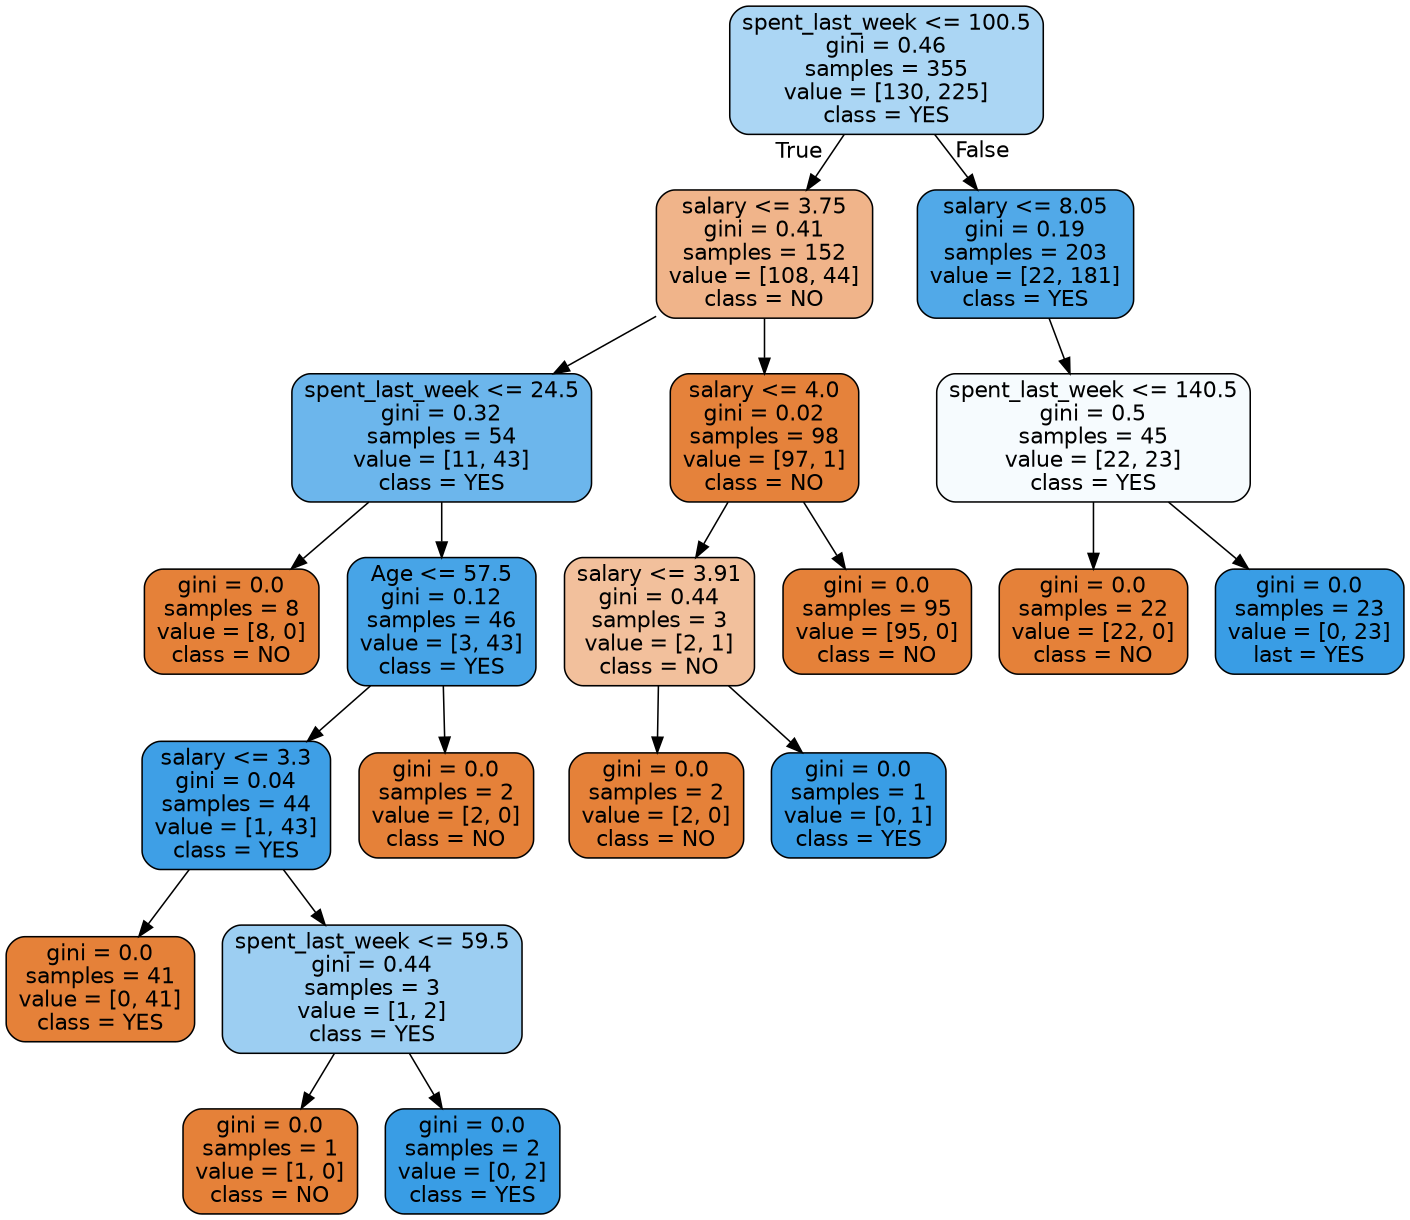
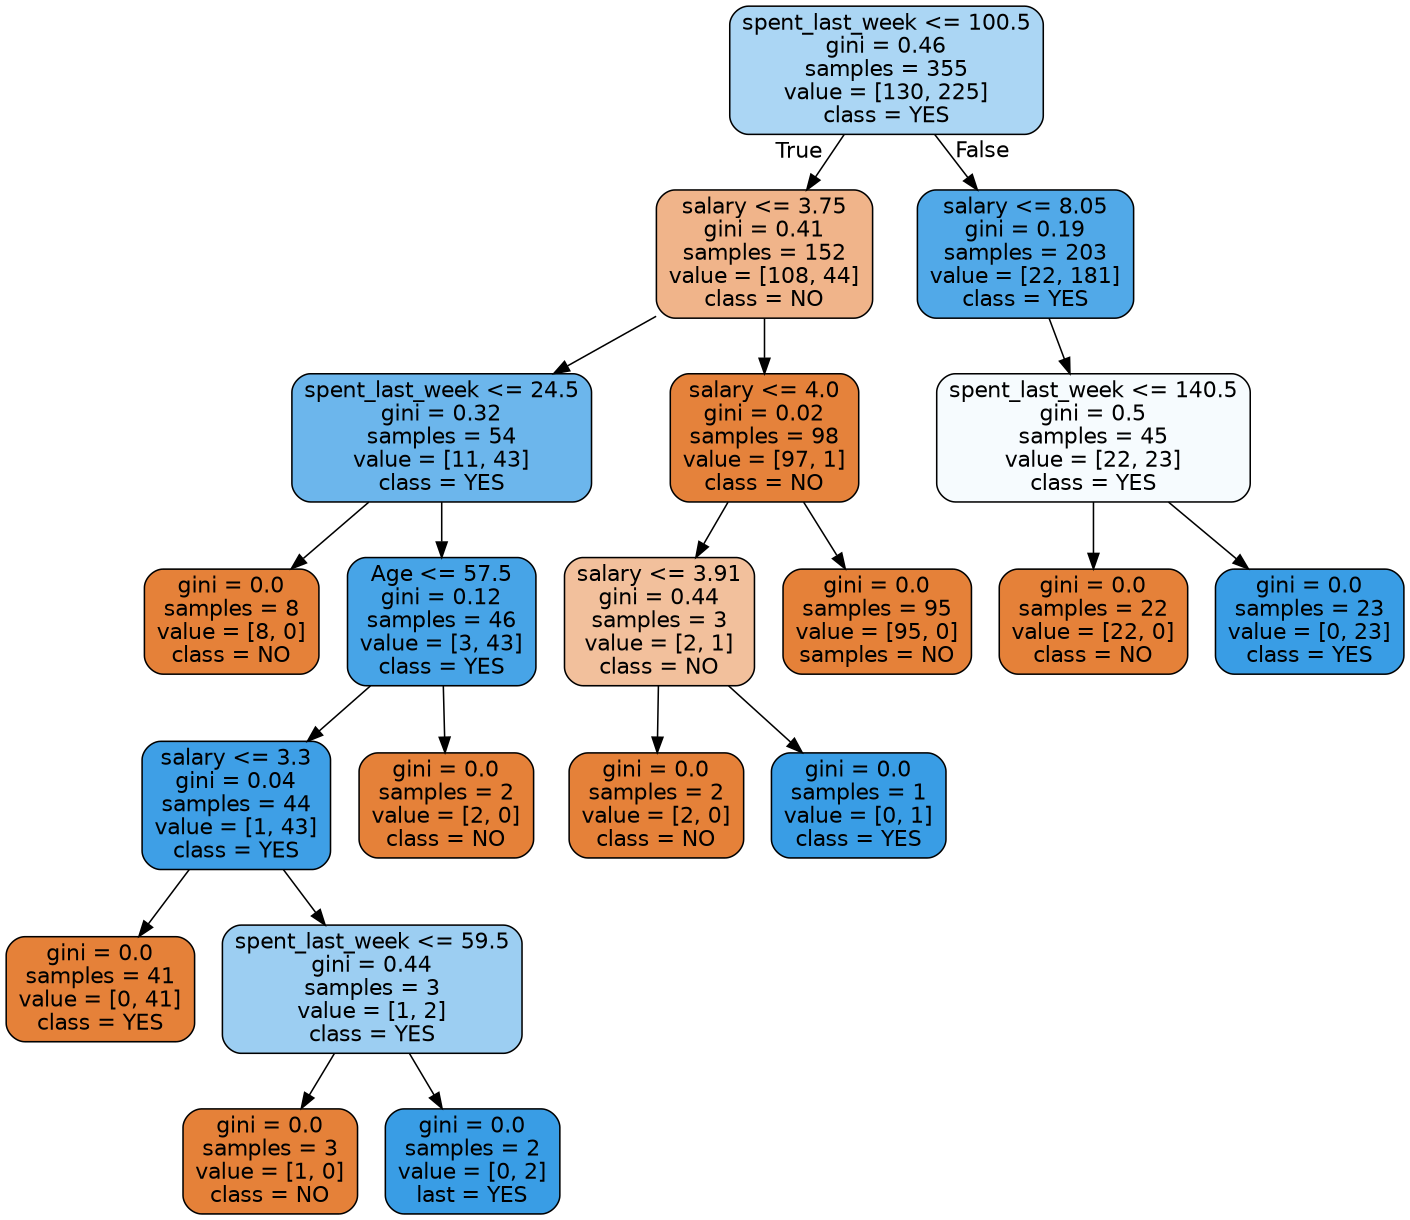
(877, 622) -> (877, 622)
(1310, 622) -> (1310, 622)
(270, 1161) -> (270, 1161)
(473, 1161) -> (473, 1161)
